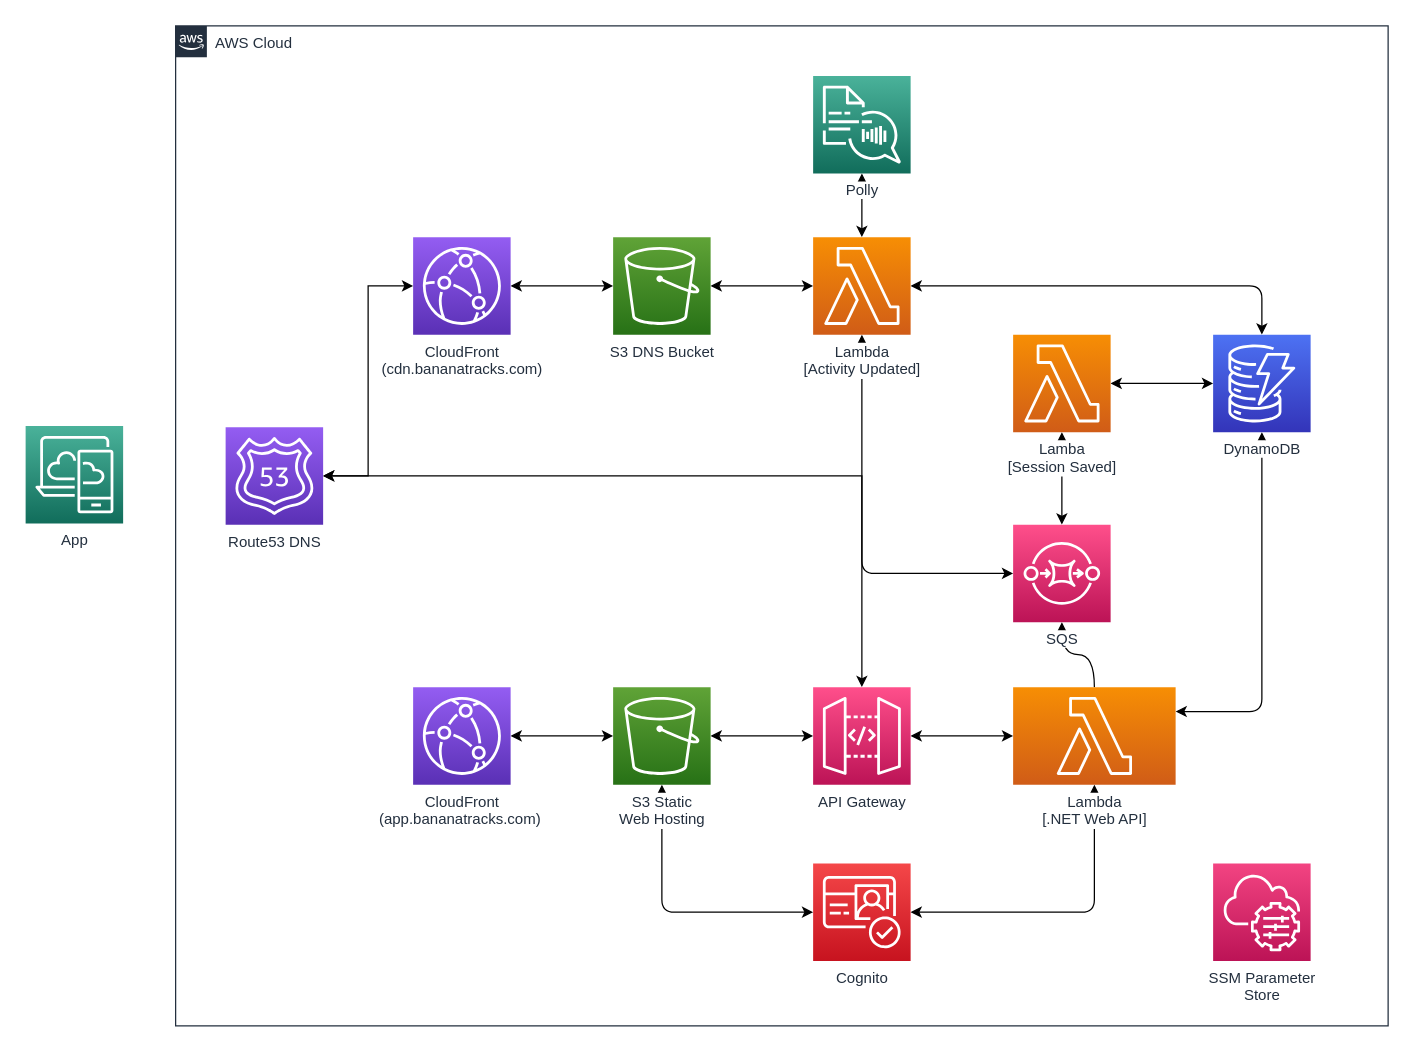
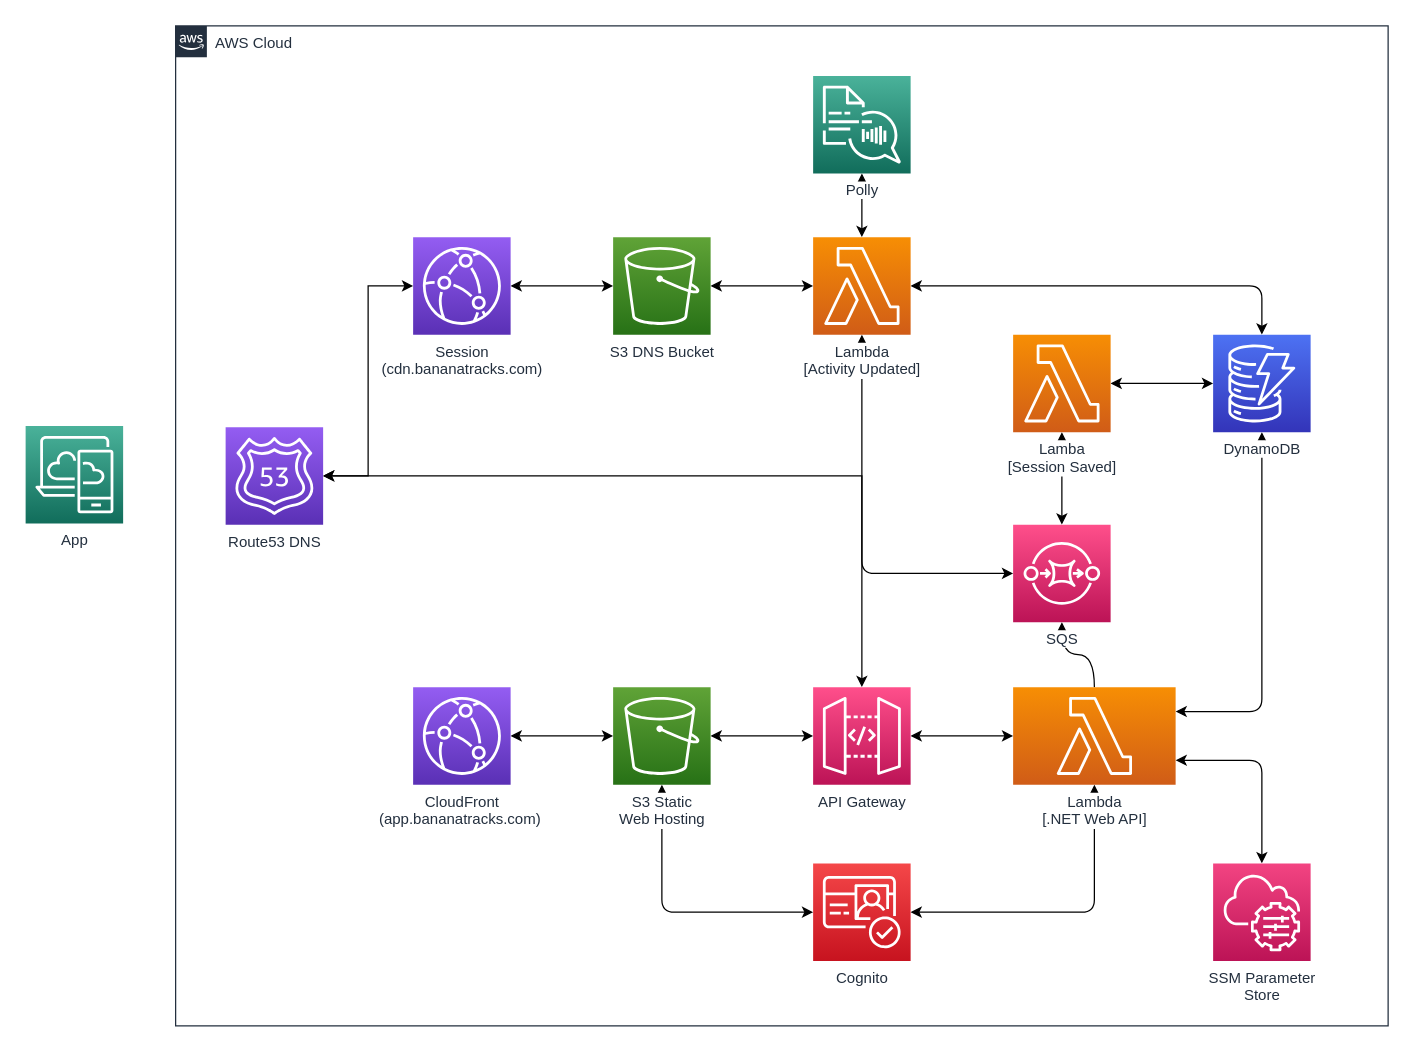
(463, 361) -> (463, 361)
none -> (1262, 775)
